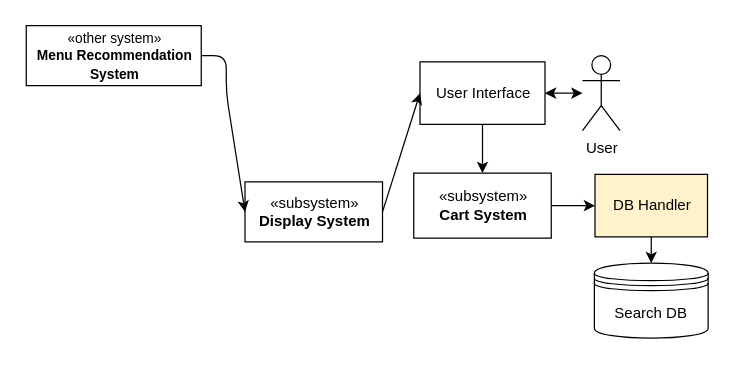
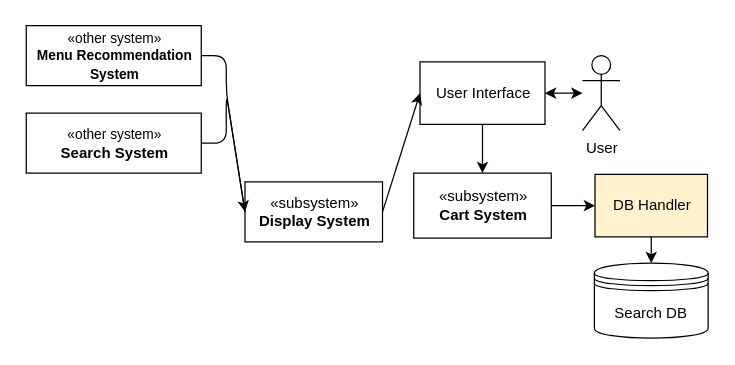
none -> (226, 132)
none -> (114, 143)
